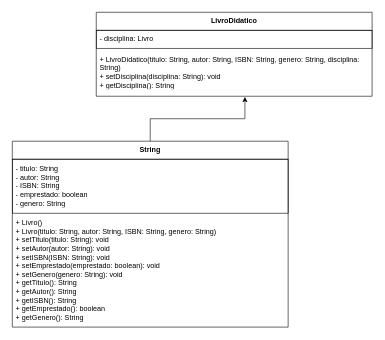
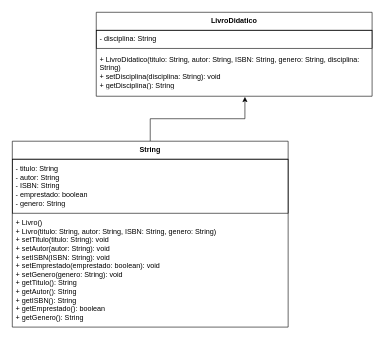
(131, 39) -> (133, 39)
